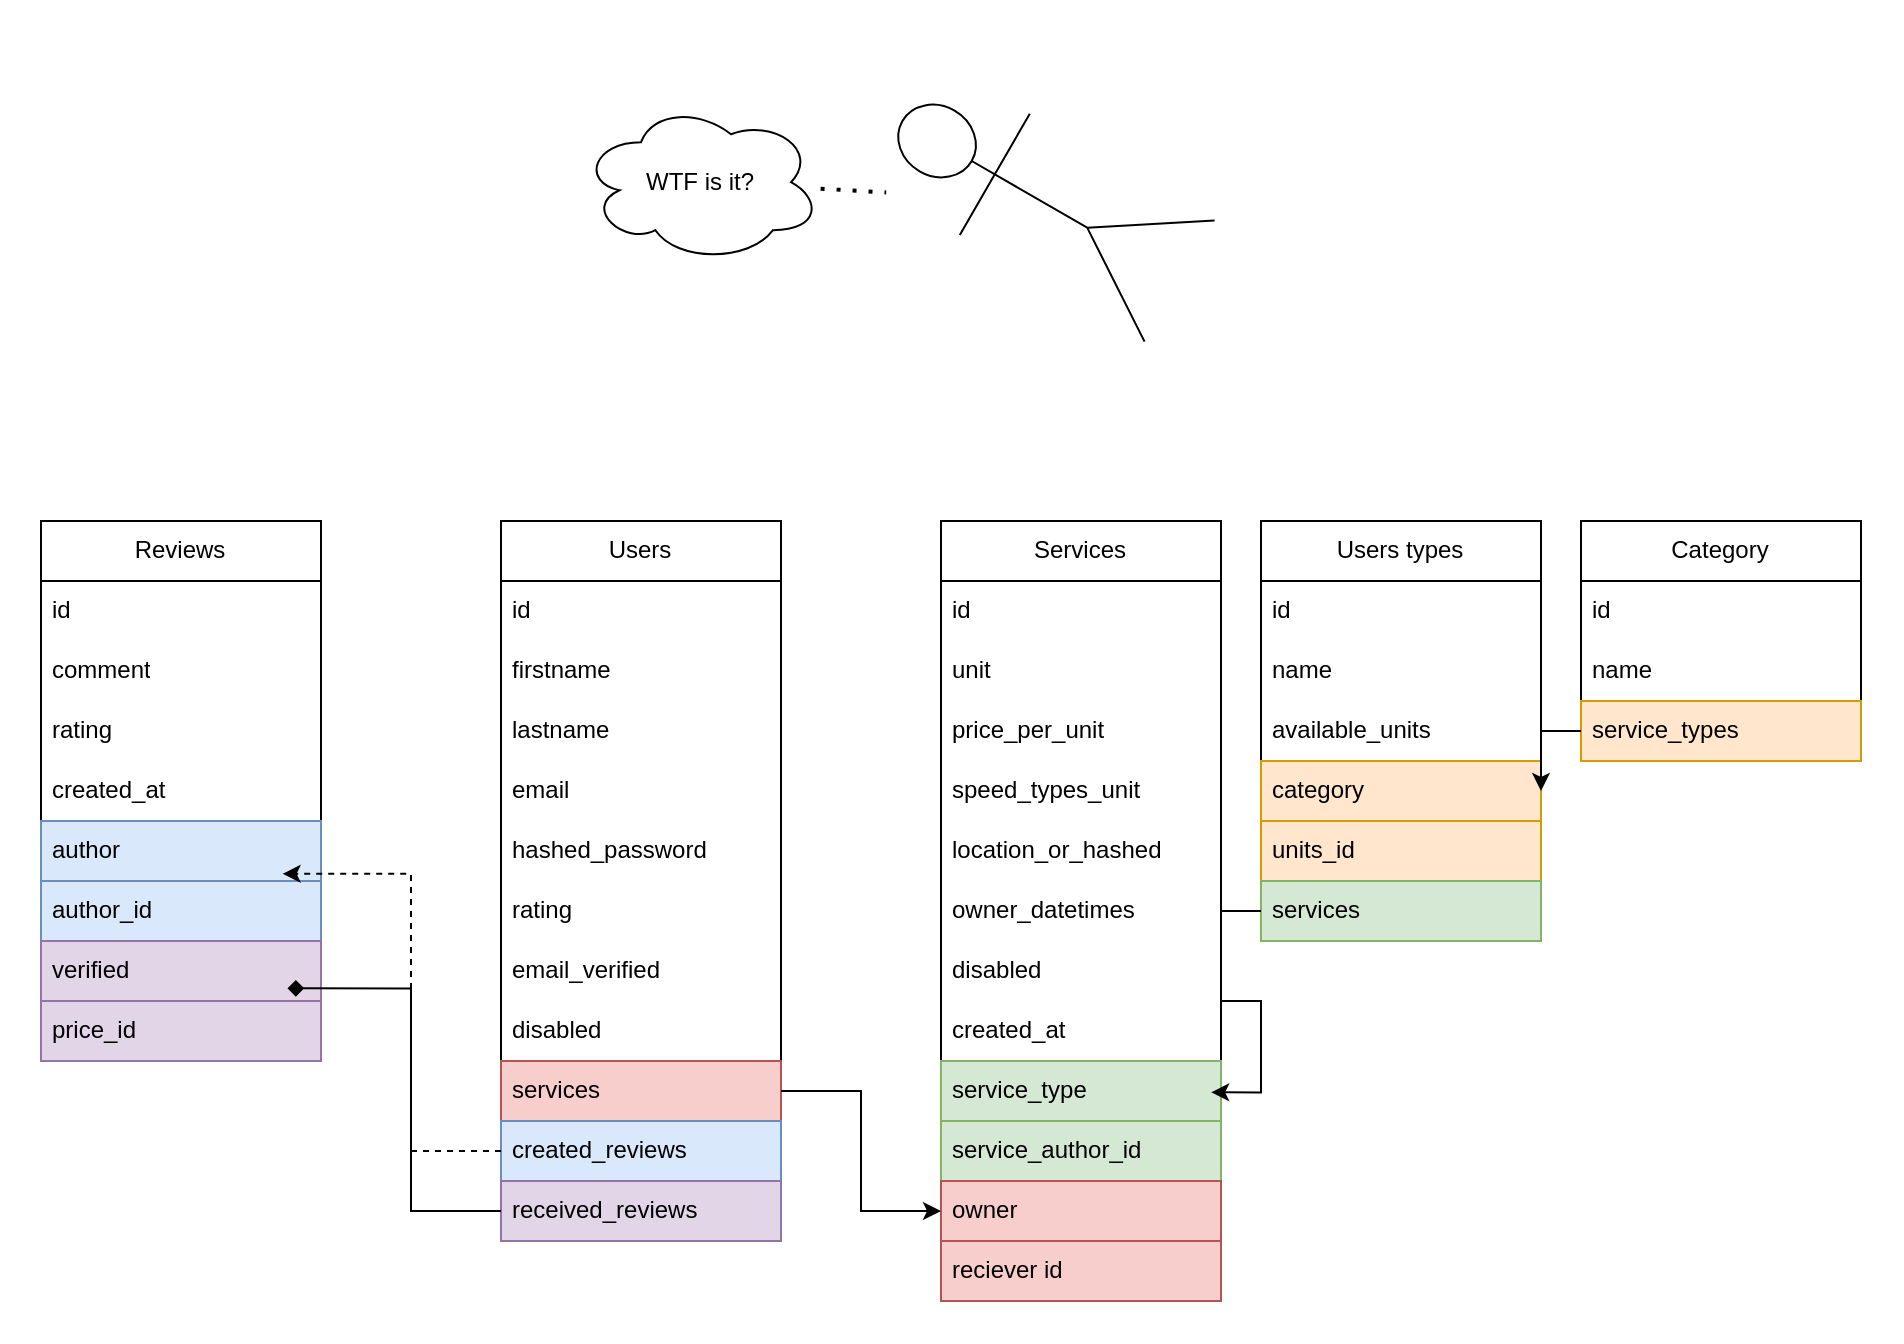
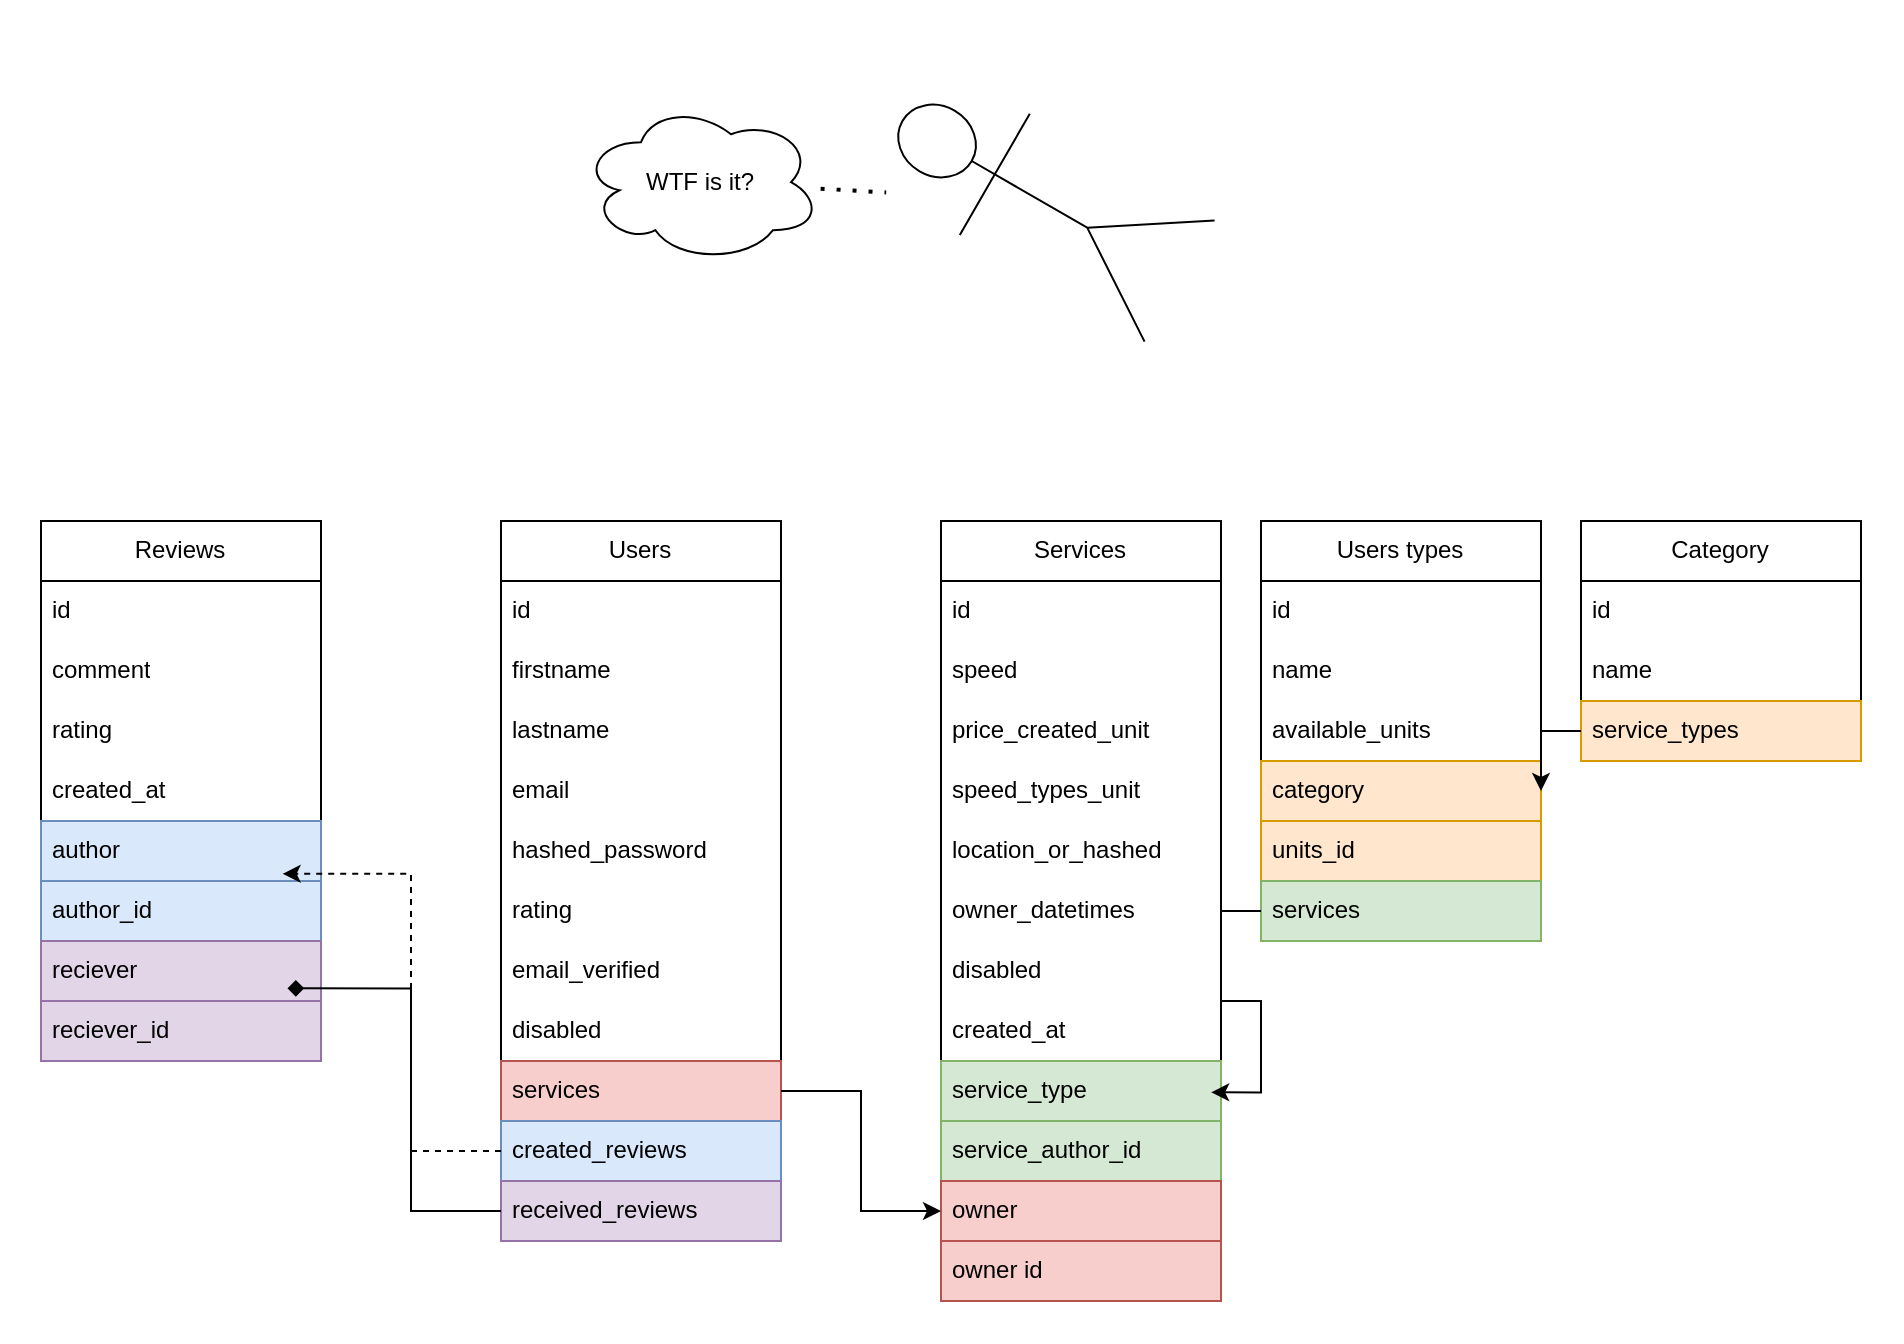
(977, 671) -> (987, 671)
(1041, 731) -> (1068, 731)
(101, 971) -> (104, 971)
(101, 1031) -> (121, 1031)
(1018, 1271) -> (1001, 1271)
